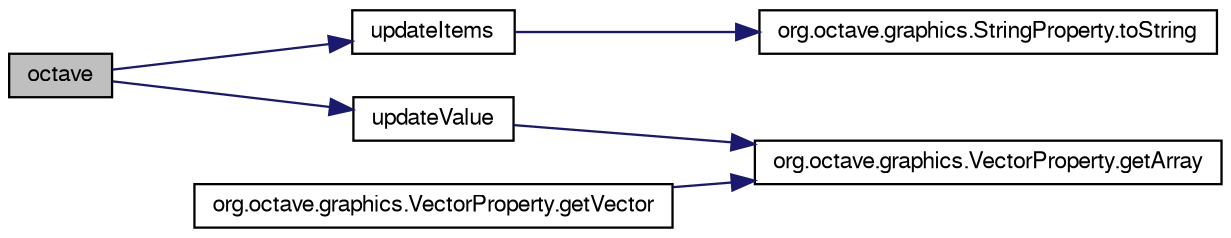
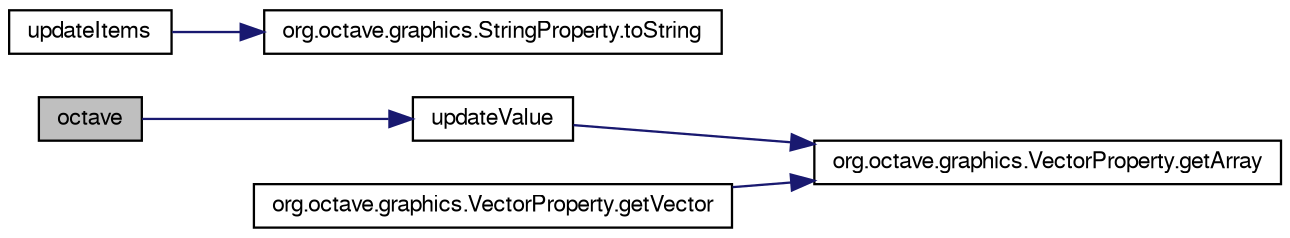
(221, 57) -> none
